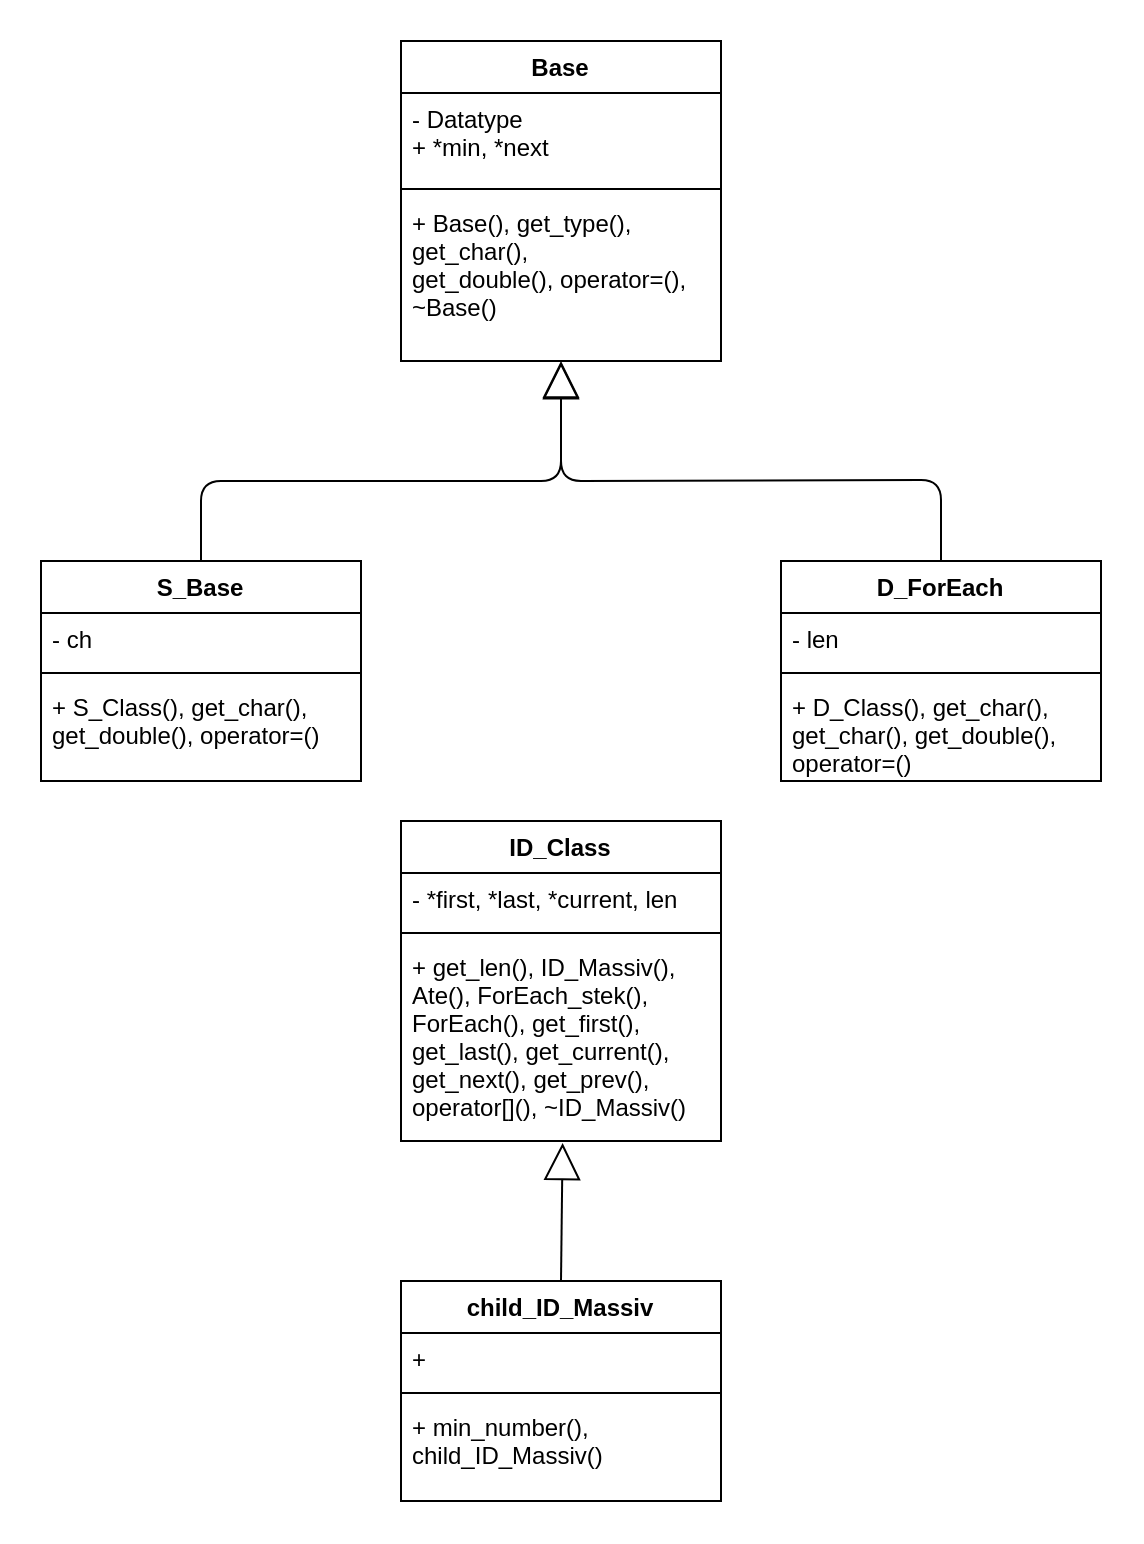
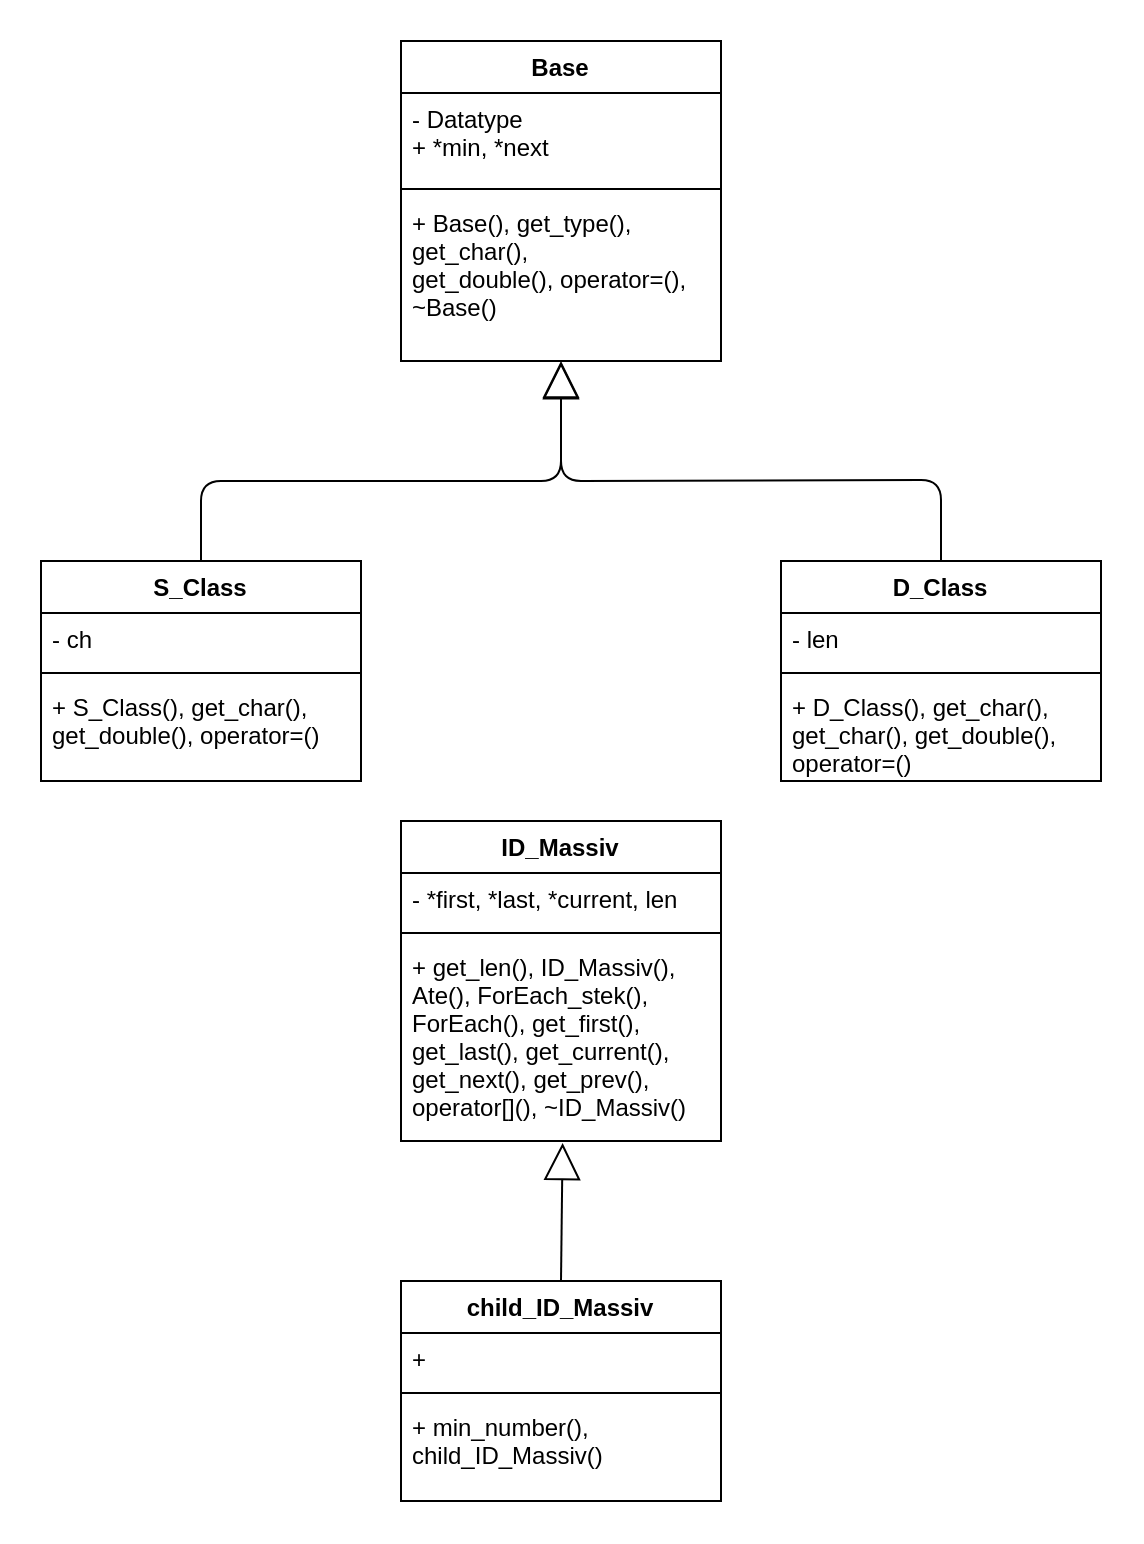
(200, 588) -> (200, 588)
(940, 588) -> (940, 588)
(560, 848) -> (560, 848)
